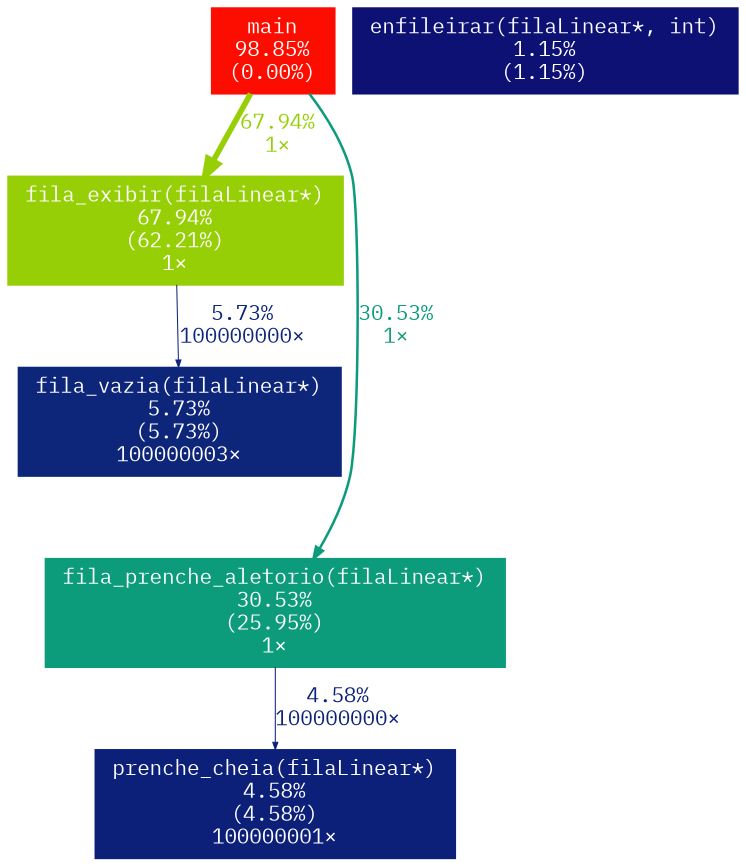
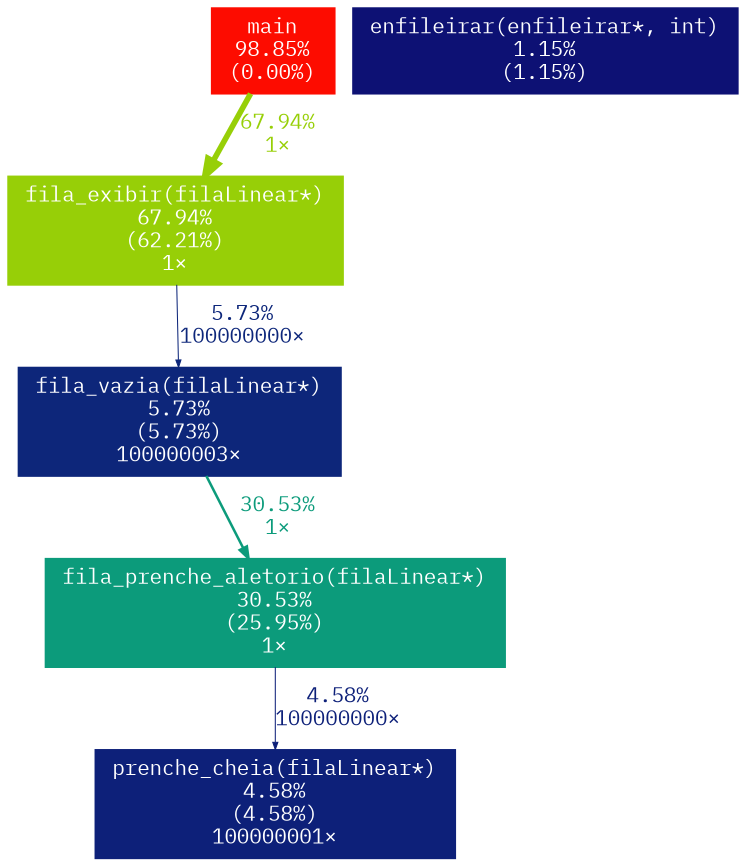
(545, 51) -> (545, 51)
(358, 319) -> (225, 512)
